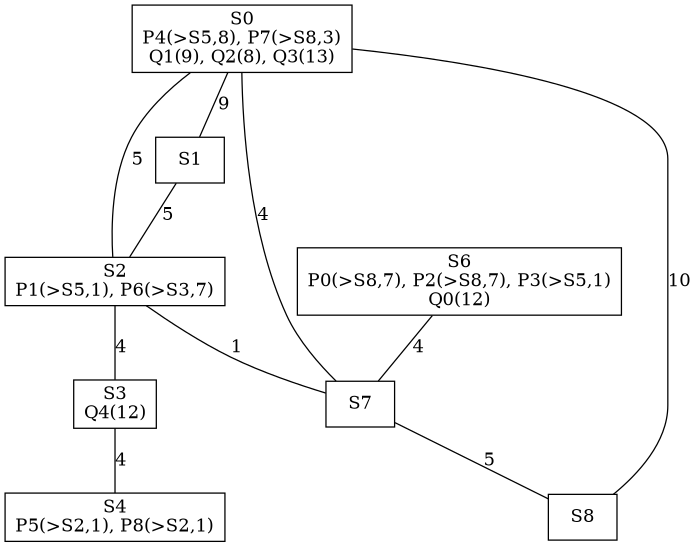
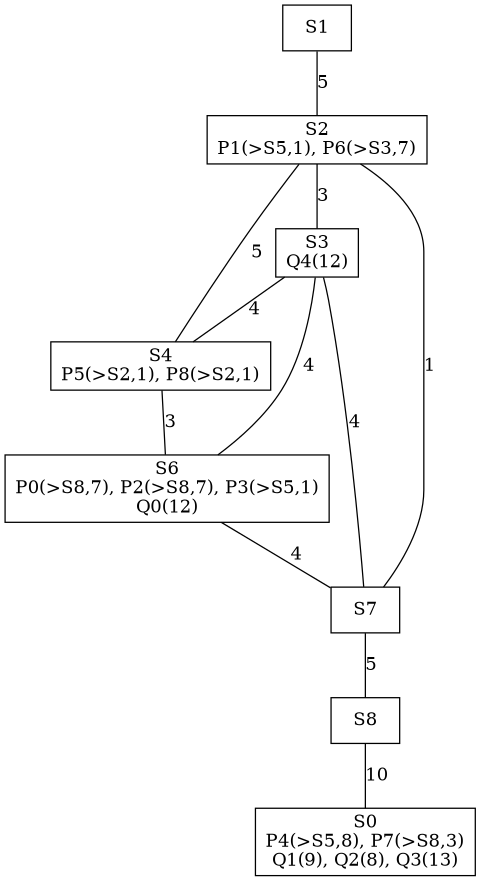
(214, 105) -> none
(125, 153) -> (235, 252)
(261, 237) -> (348, 431)
(121, 348) -> (323, 196)
none -> (288, 378)
none -> (164, 423)
